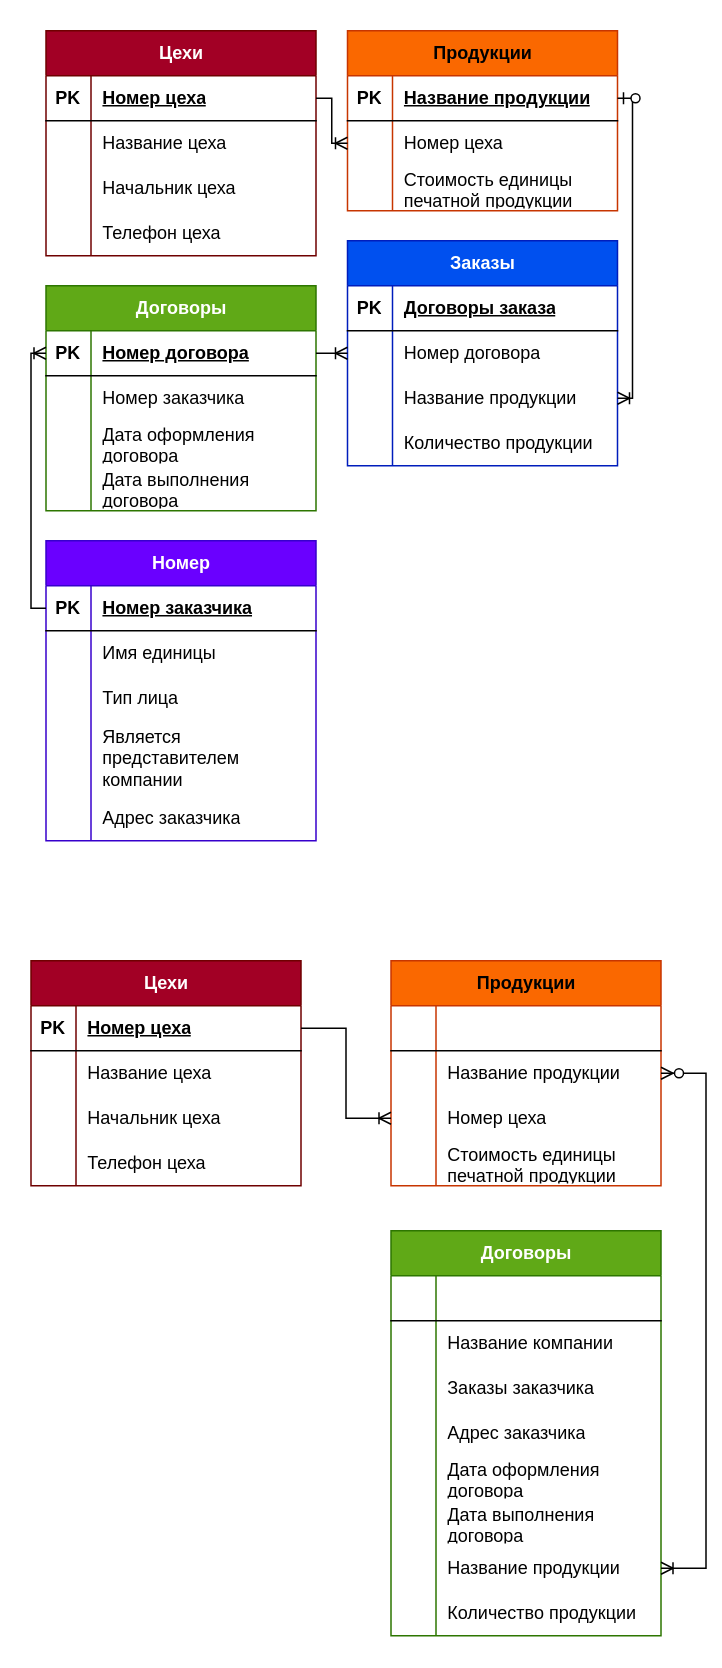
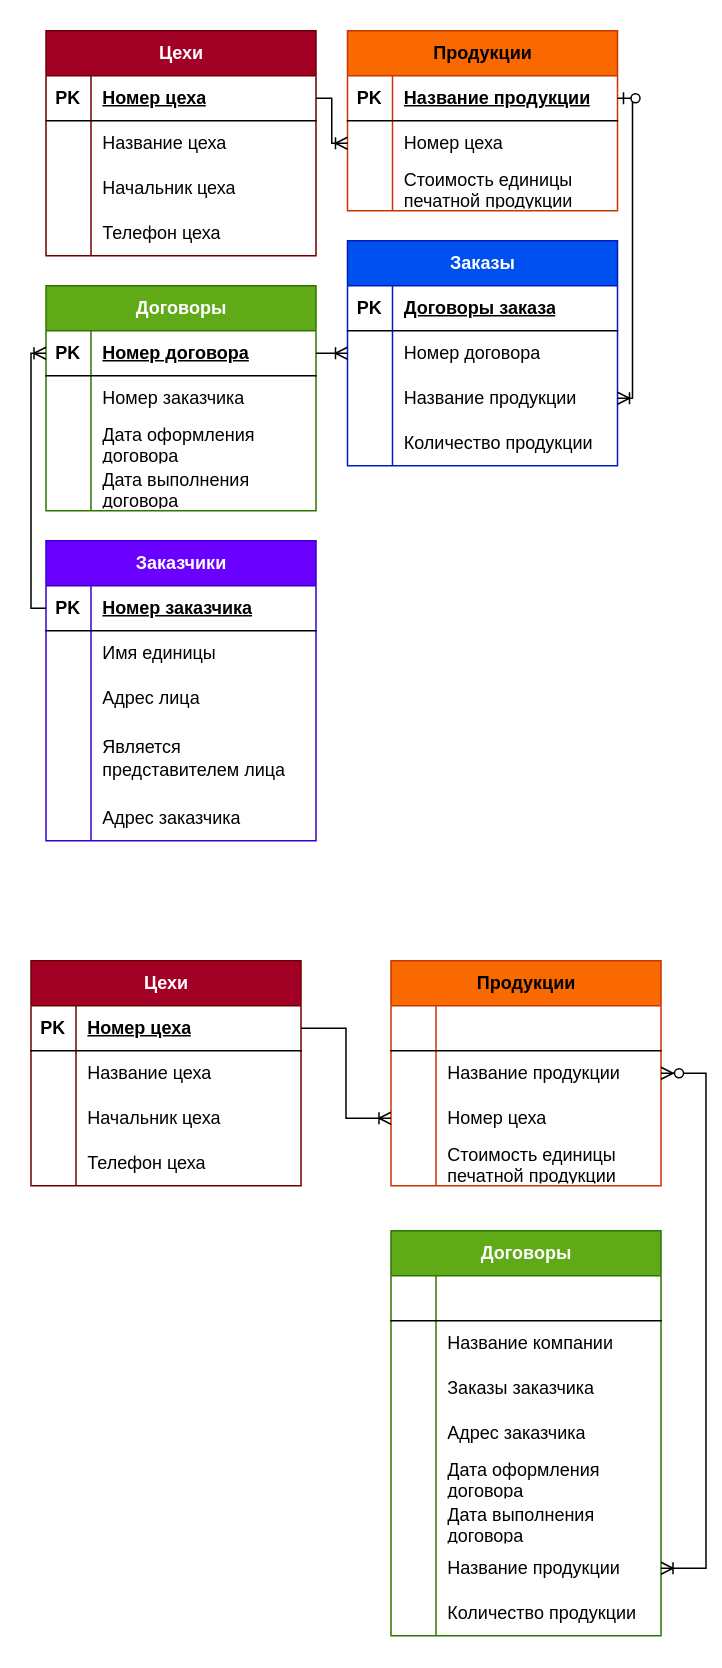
(182, 563) -> (182, 563)
(141, 698) -> (151, 698)
(209, 758) -> (209, 758)
